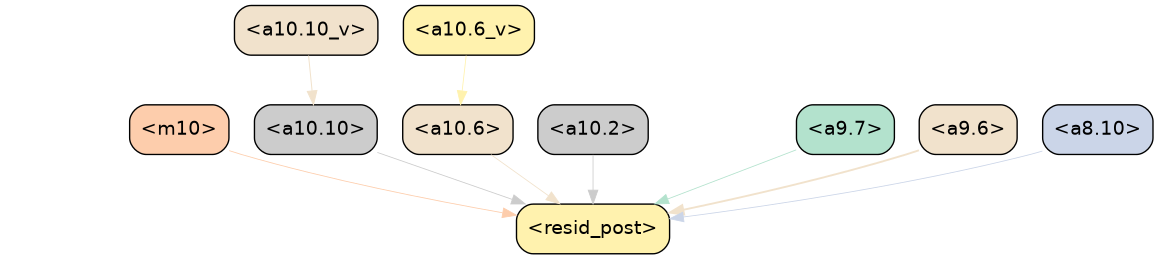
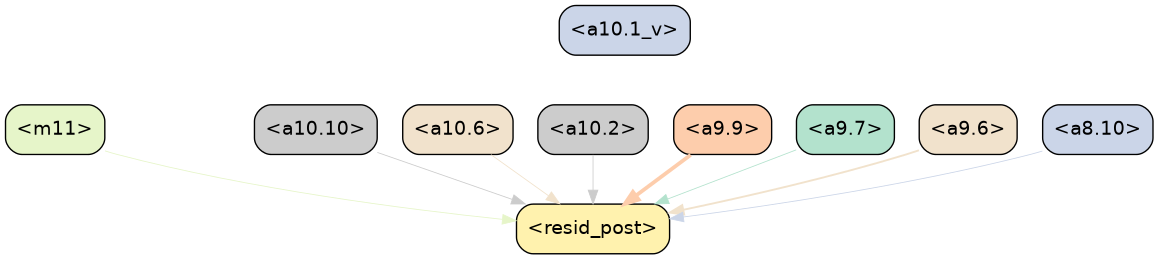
(306, 30) -> none
(469, 30) -> none
none -> (625, 30)
none -> (55, 130)
(179, 130) -> none
none -> (723, 130)
